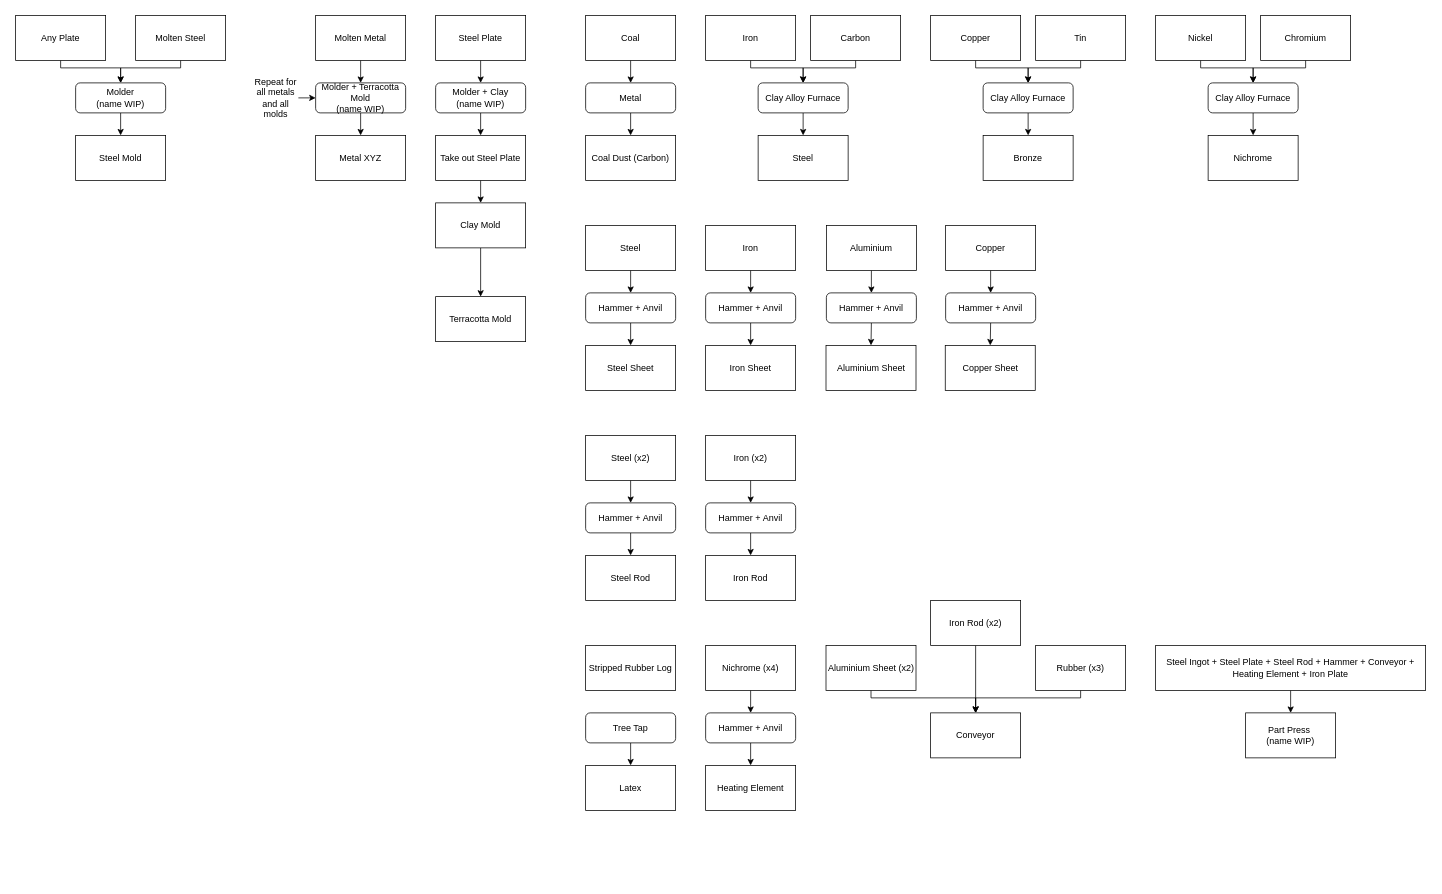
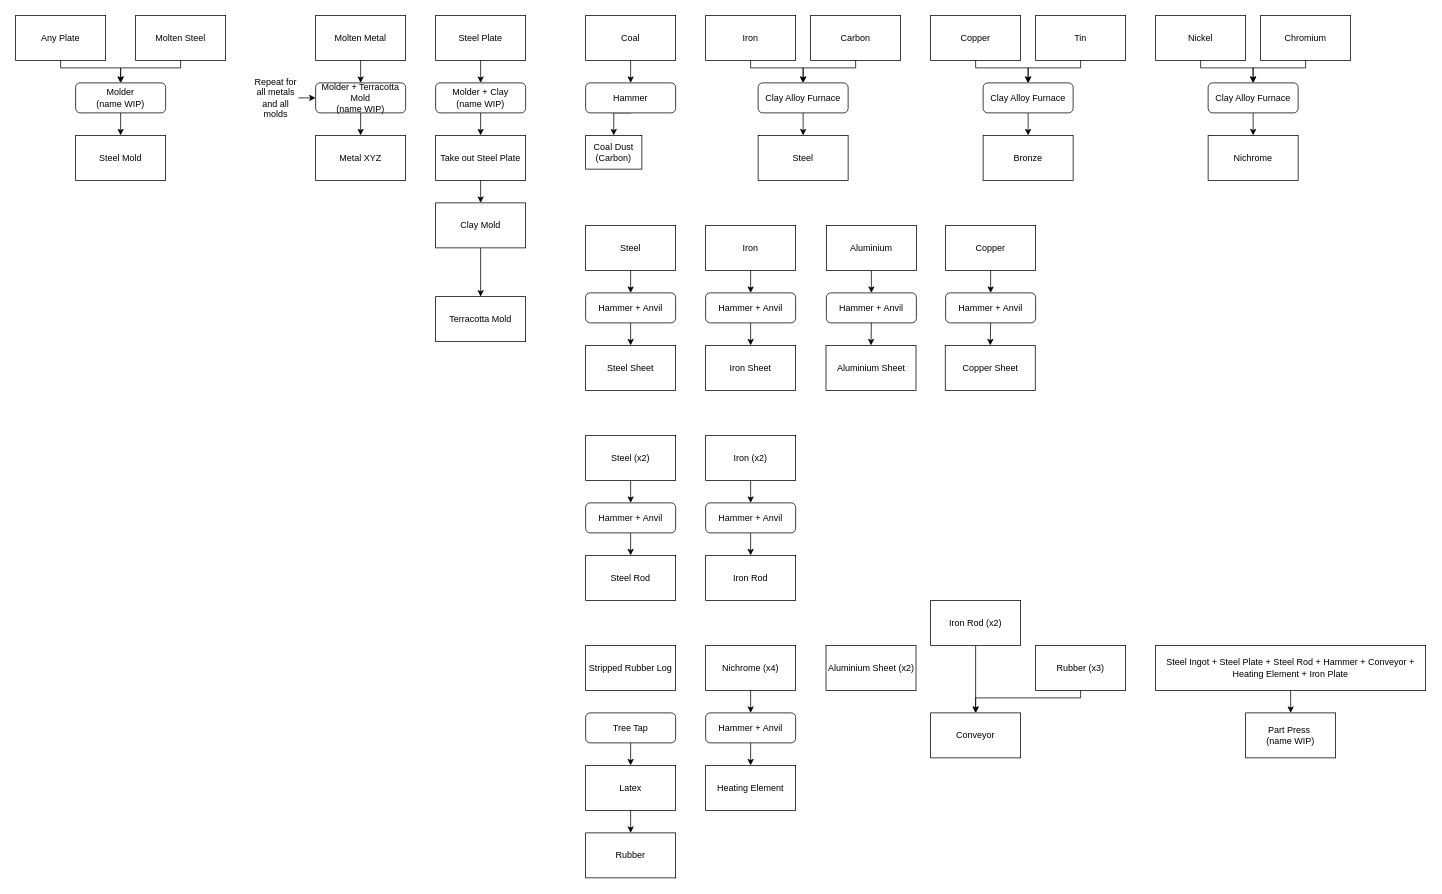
(630, 98) -> (630, 98)
(630, 158) -> (614, 152)
(918, 698) -> none
none -> (630, 819)
none -> (630, 855)
